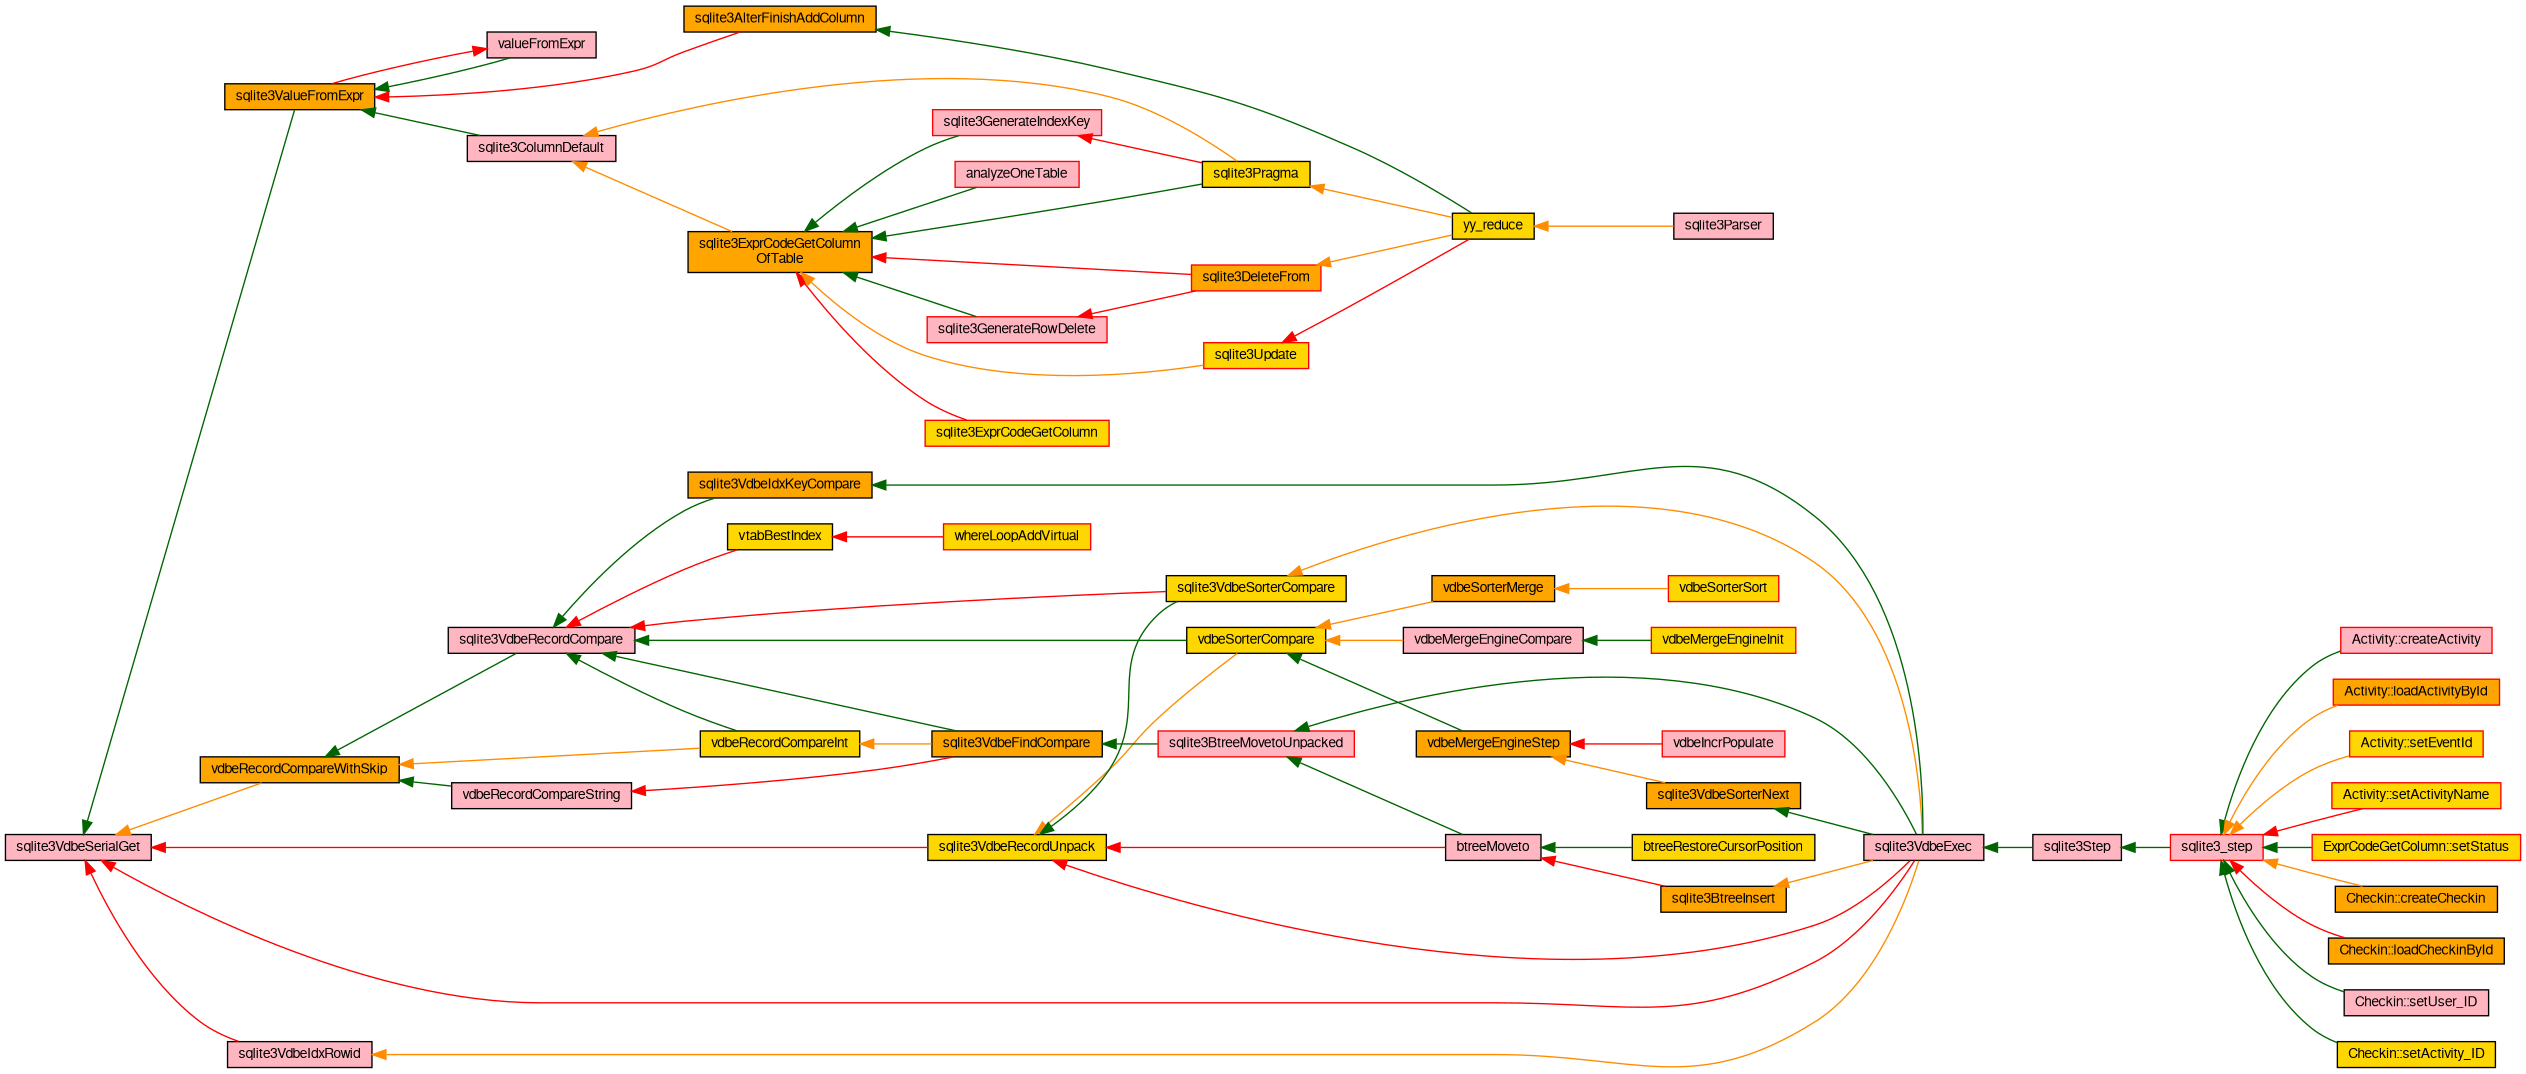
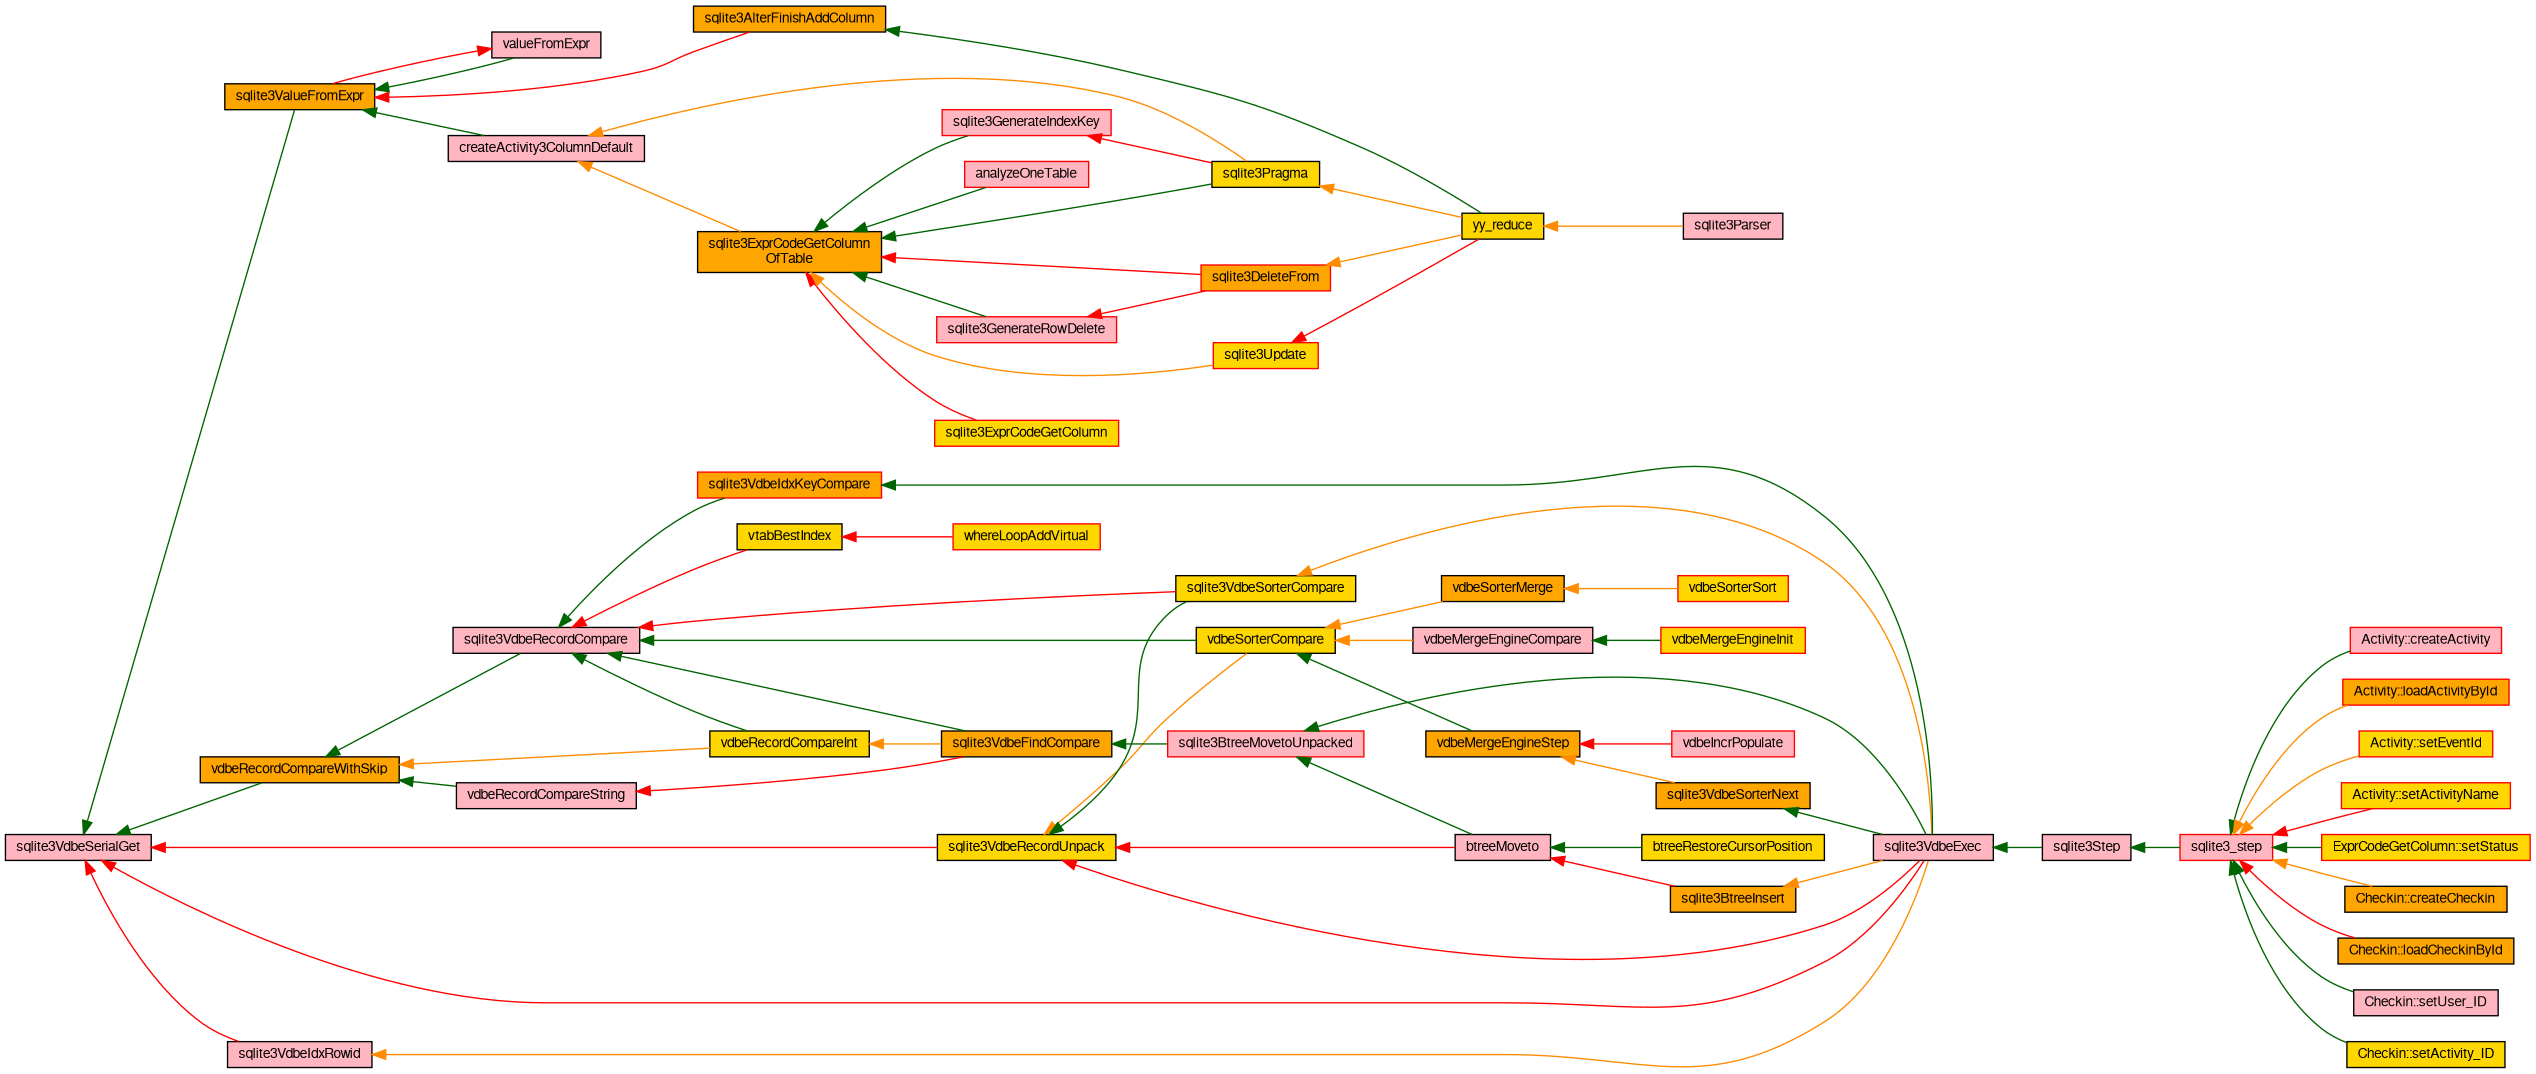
(542, 149) -> (546, 149)
(780, 485) -> (790, 485)
(195, 806) -> (195, 806)
